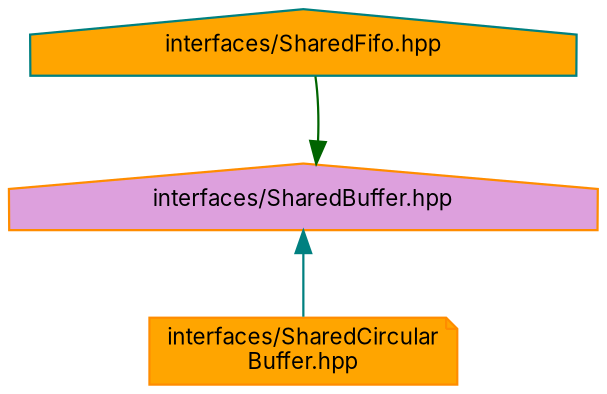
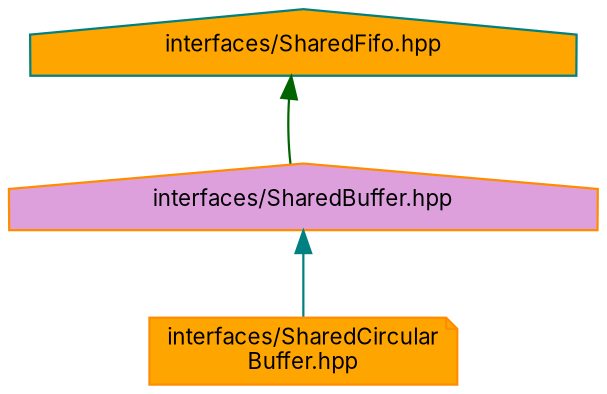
(318, 109) -> (288, 131)
